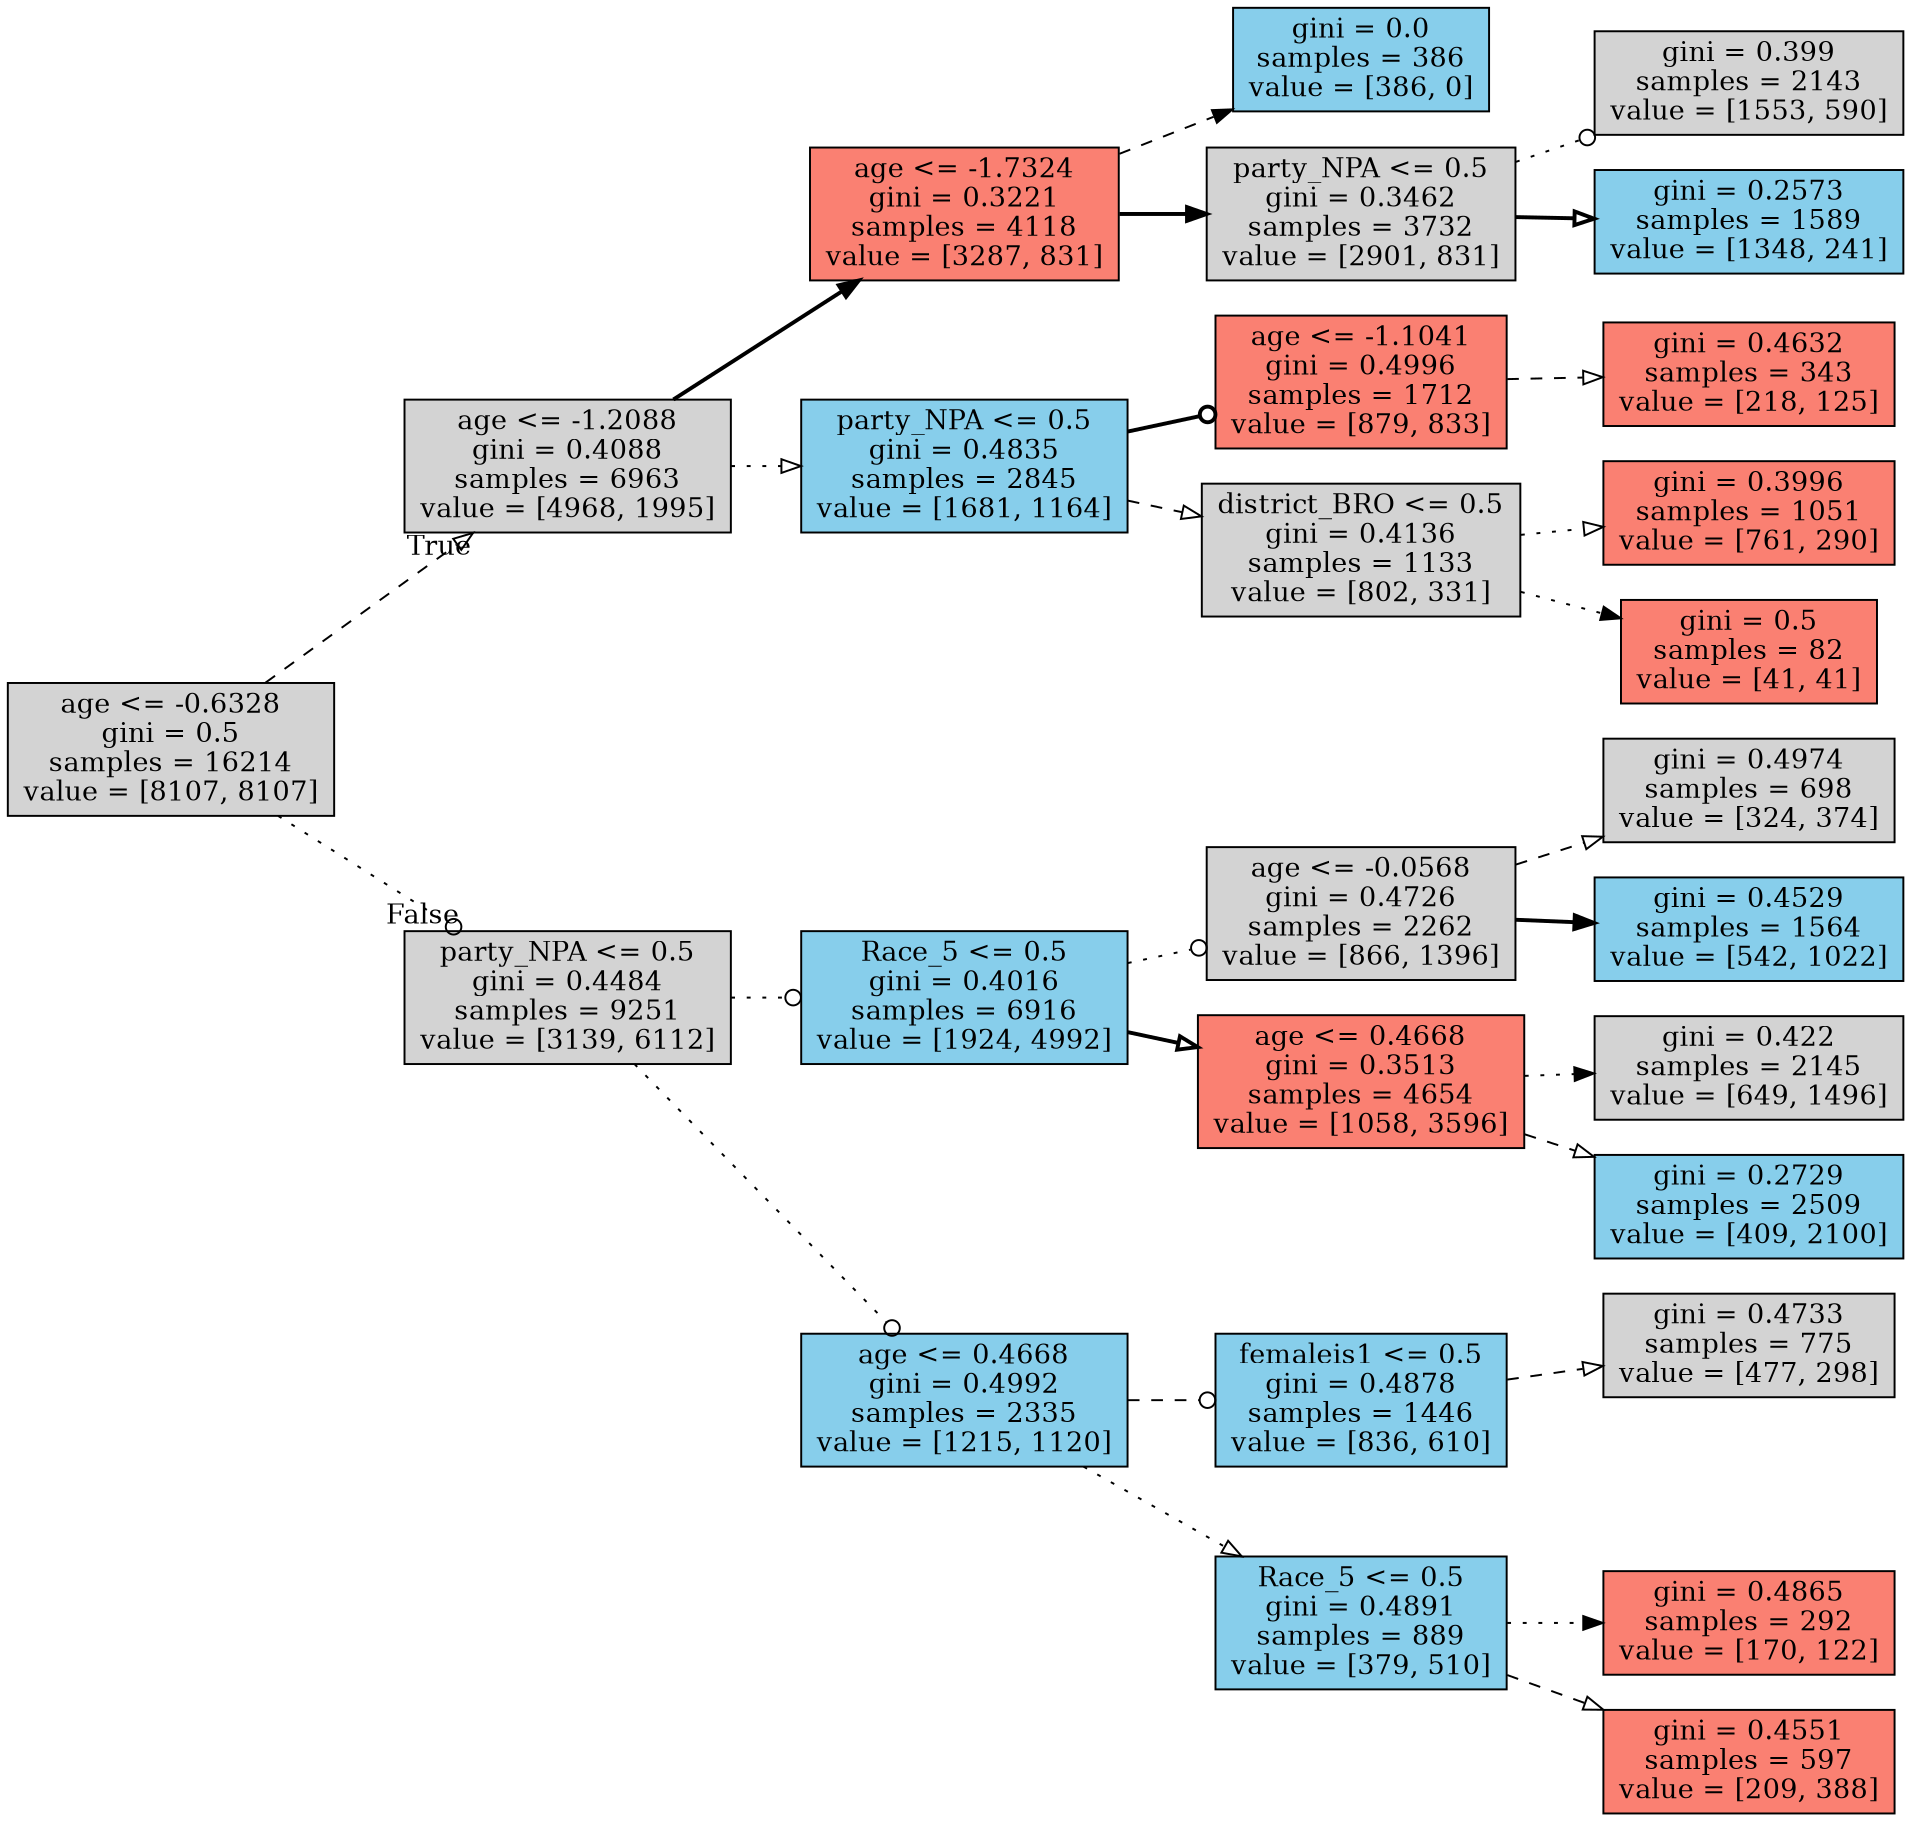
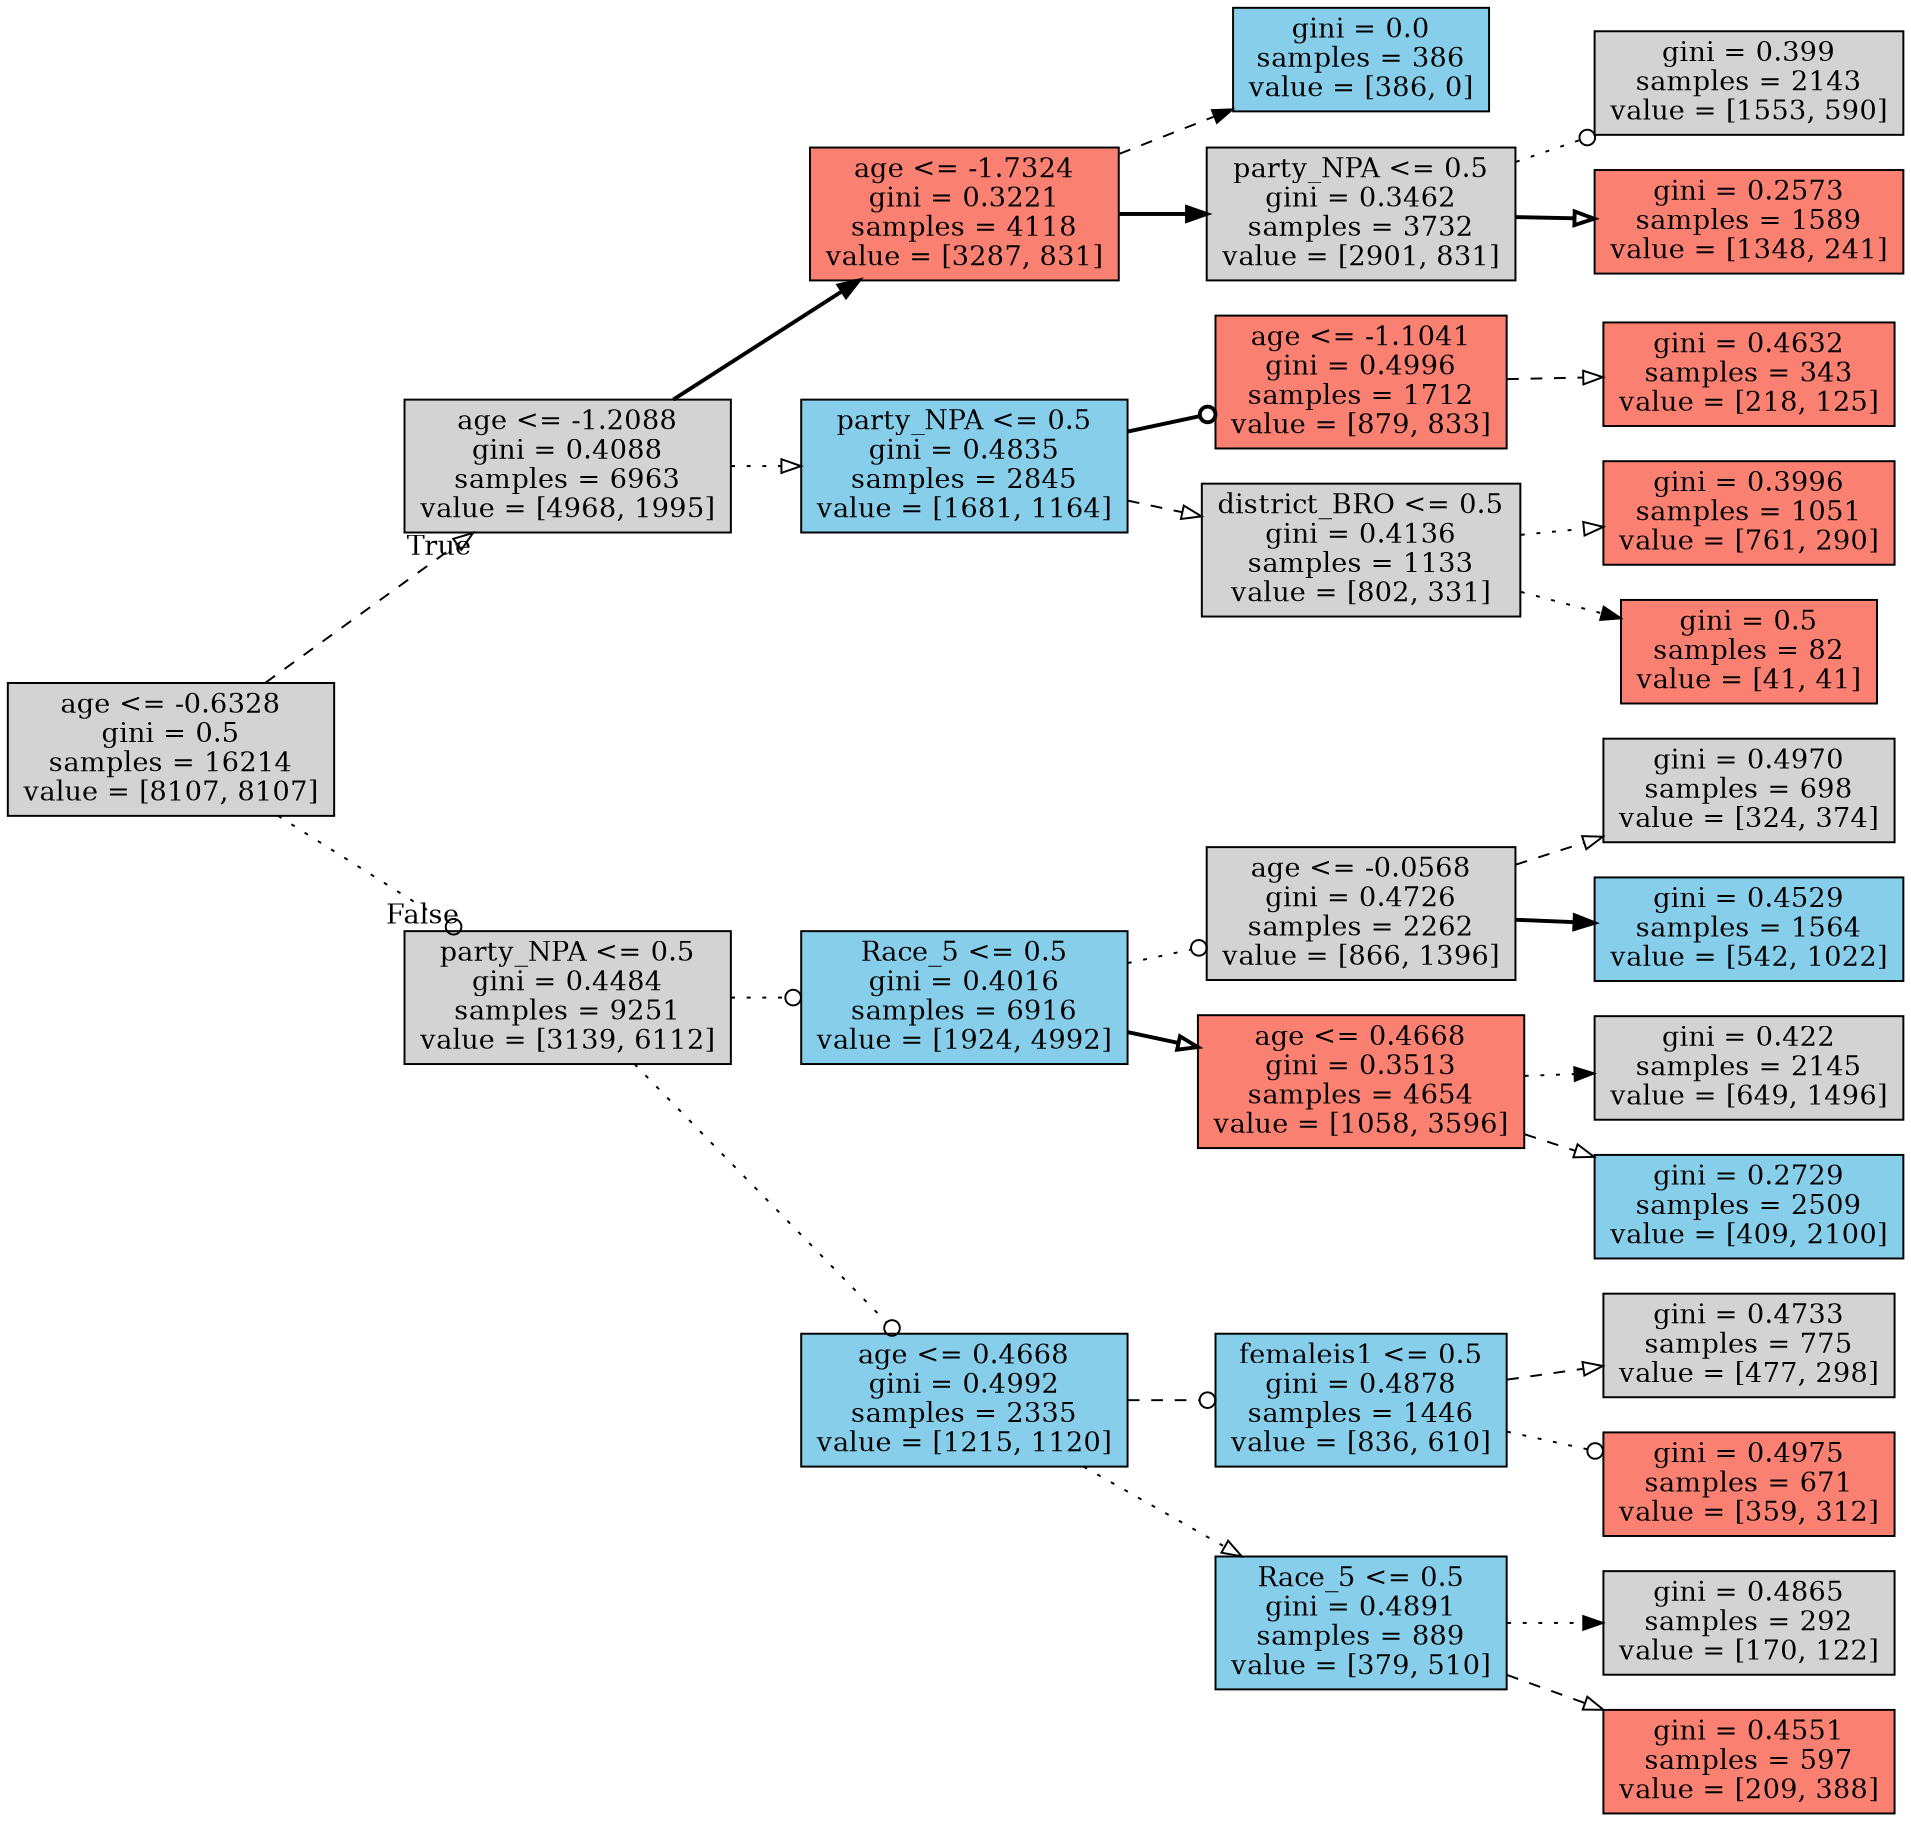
(1749, 222) -> (1749, 222)
(1749, 790) -> (1749, 790)
none -> (1749, 1484)
(1749, 1623) -> (1749, 1623)
